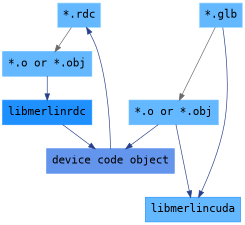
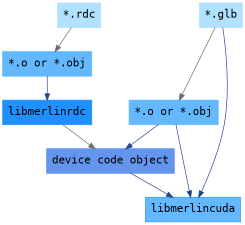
(79, 15) -> (79, 15)
(221, 15) -> (221, 15)
(106, 90) -> (149, 184)
(76, 135) -> (76, 135)
